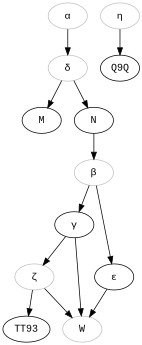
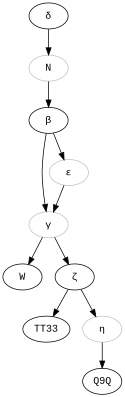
(68, 16) -> none
(68, 68) -> (49, 16)
(42, 120) -> none
(94, 120) -> (49, 68)
(94, 173) -> (49, 120)
(74, 225) -> (49, 225)
(34, 277) -> (75, 277)
(114, 277) -> (69, 173)
(56, 300) -> (87, 300)
(100, 300) -> (60, 195)
(26, 329) -> (46, 329)
(82, 329) -> (22, 277)
